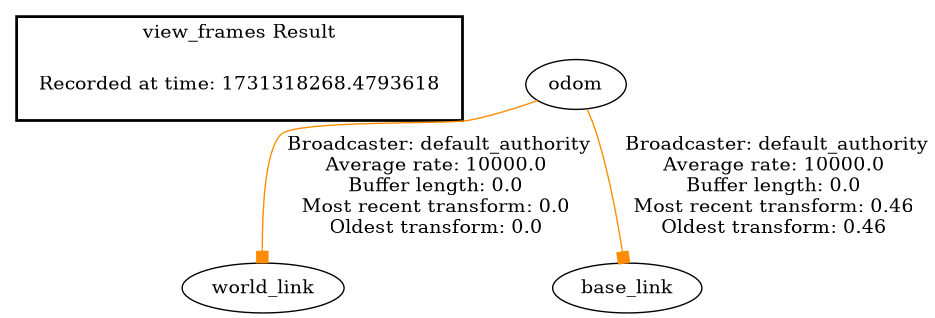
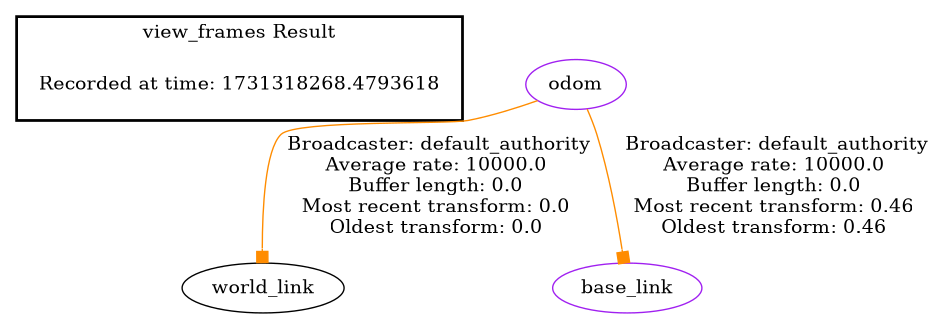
(576, 84) -> (576, 84)
(627, 288) -> (627, 288)
